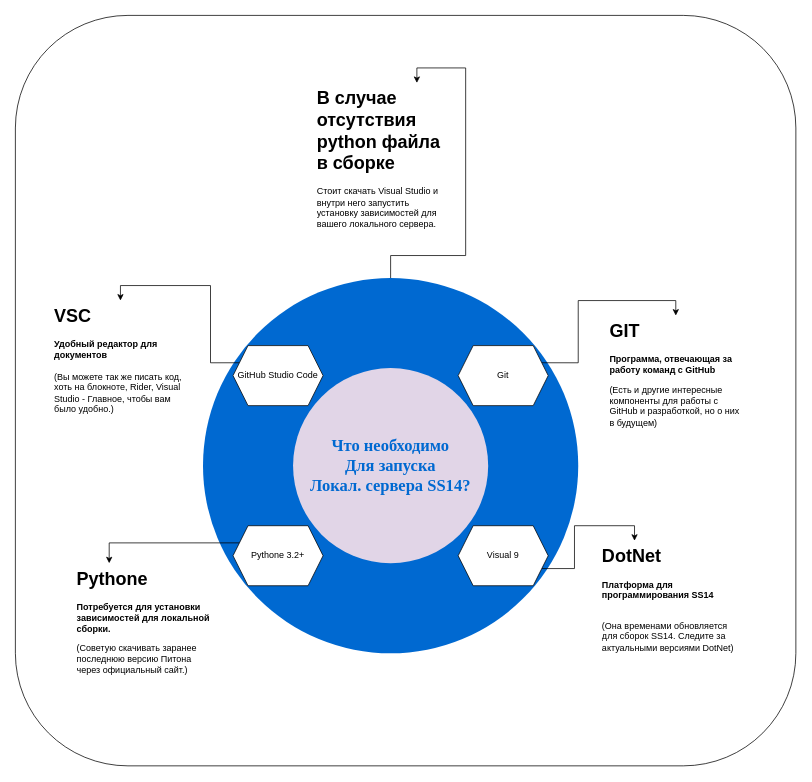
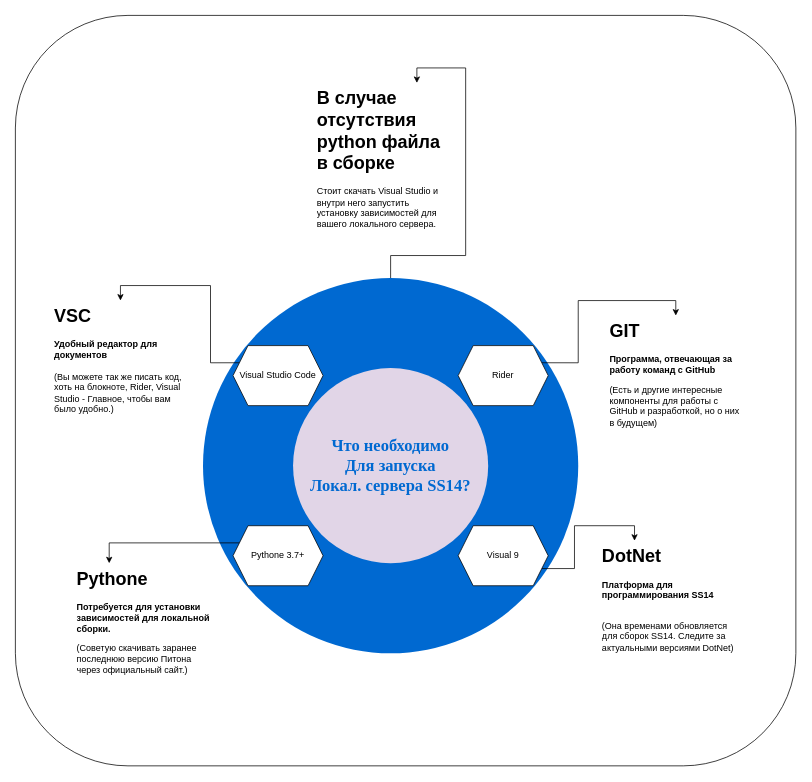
(278, 375) -> (278, 375)
(503, 375) -> (503, 375)
(278, 555) -> (278, 555)
